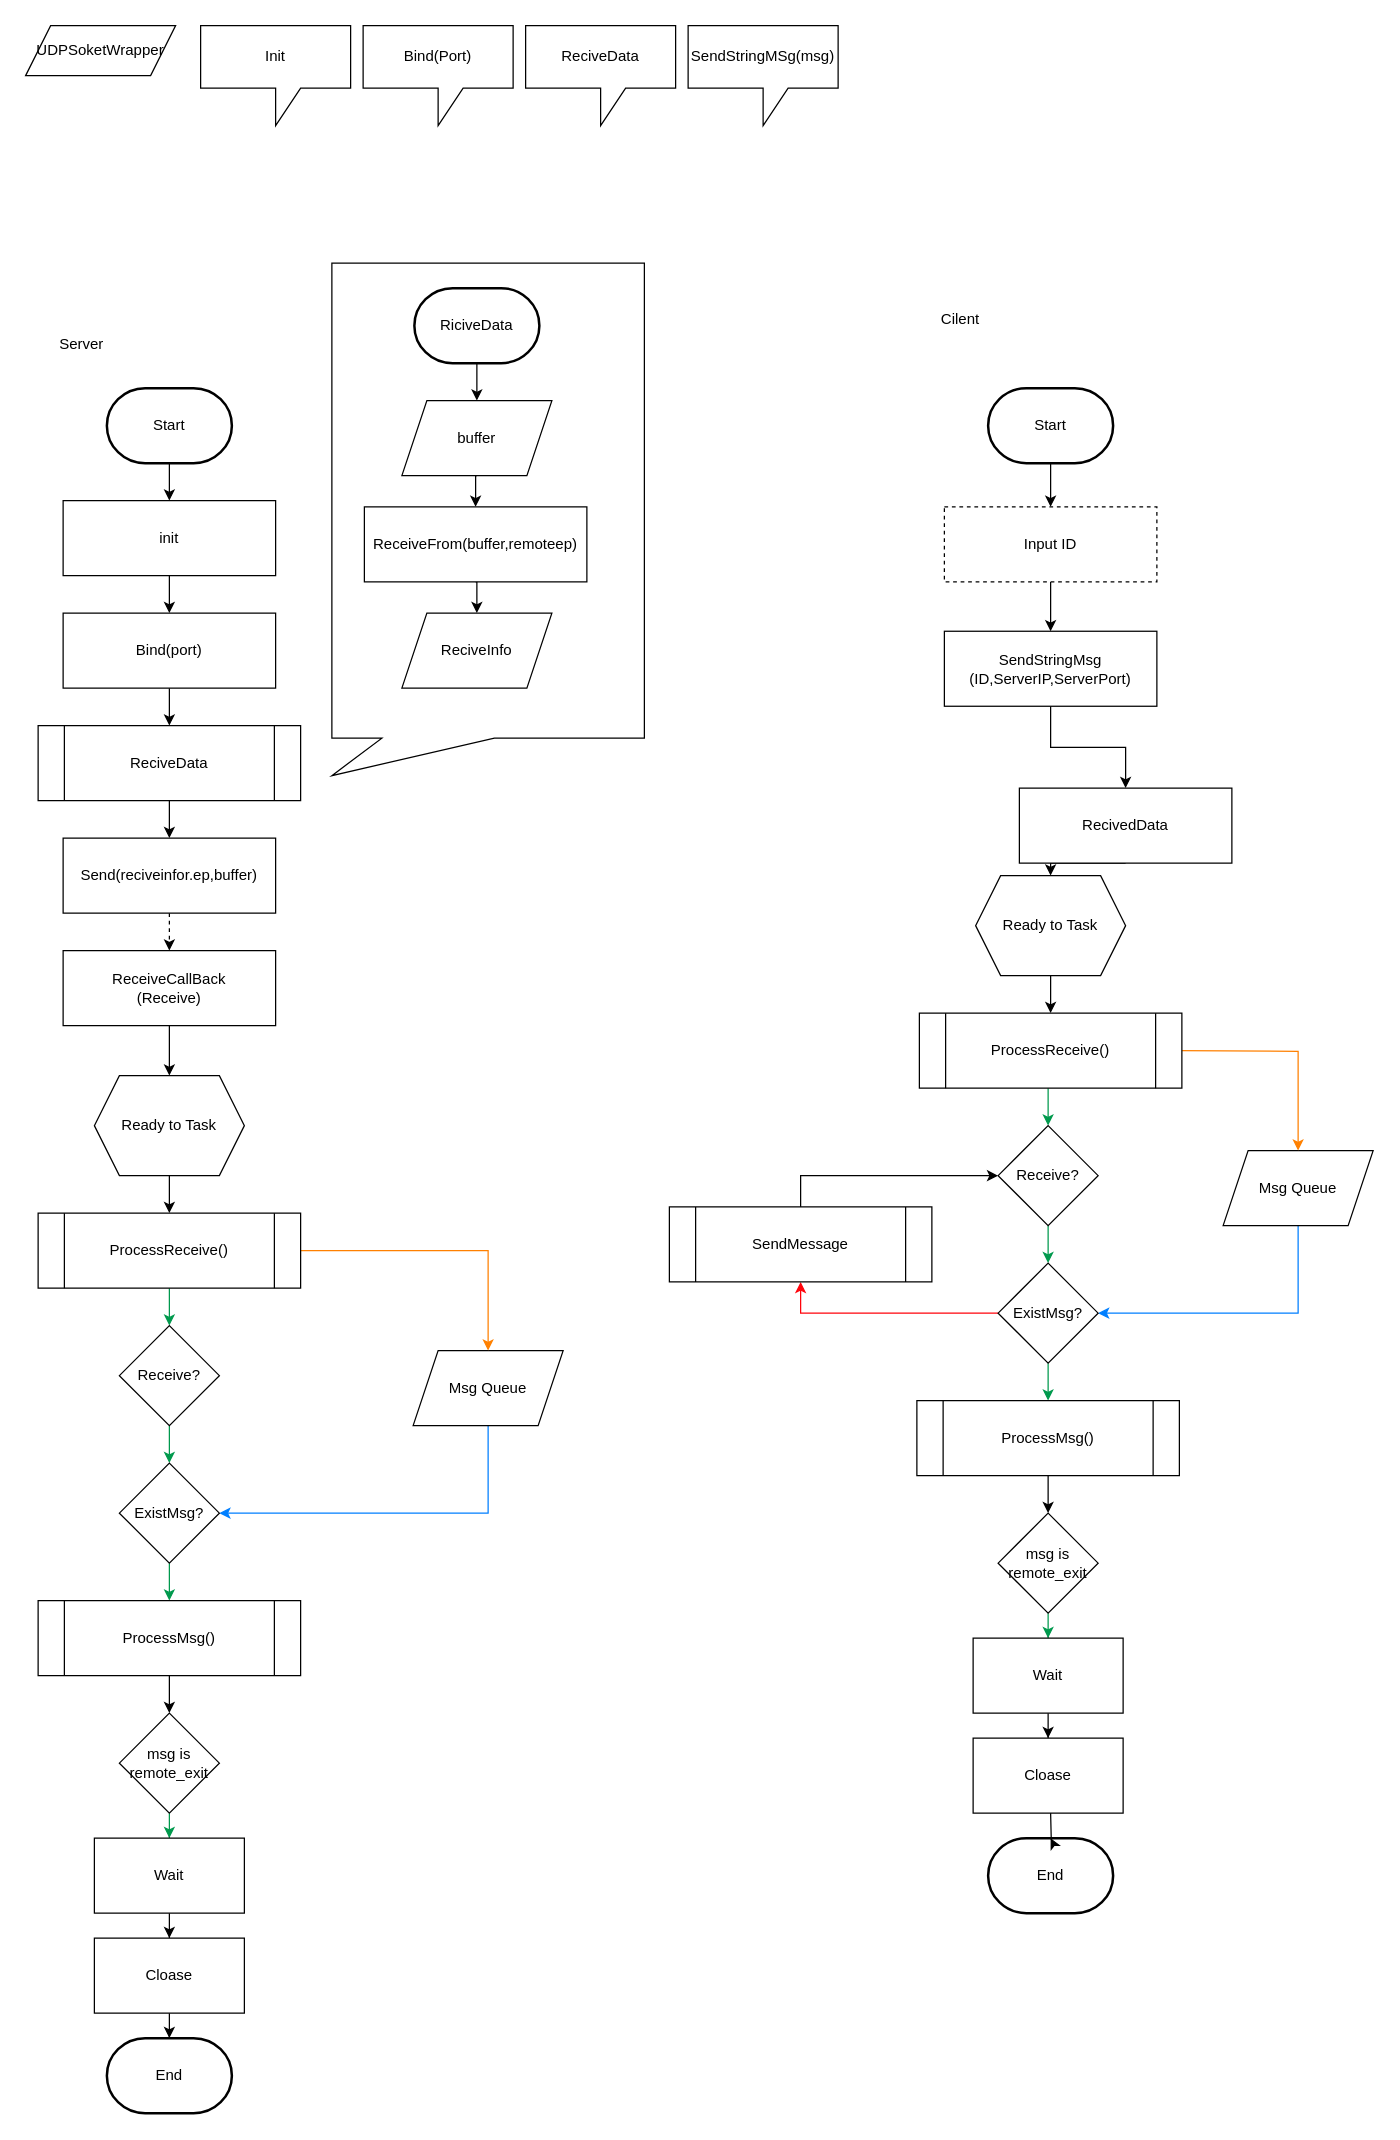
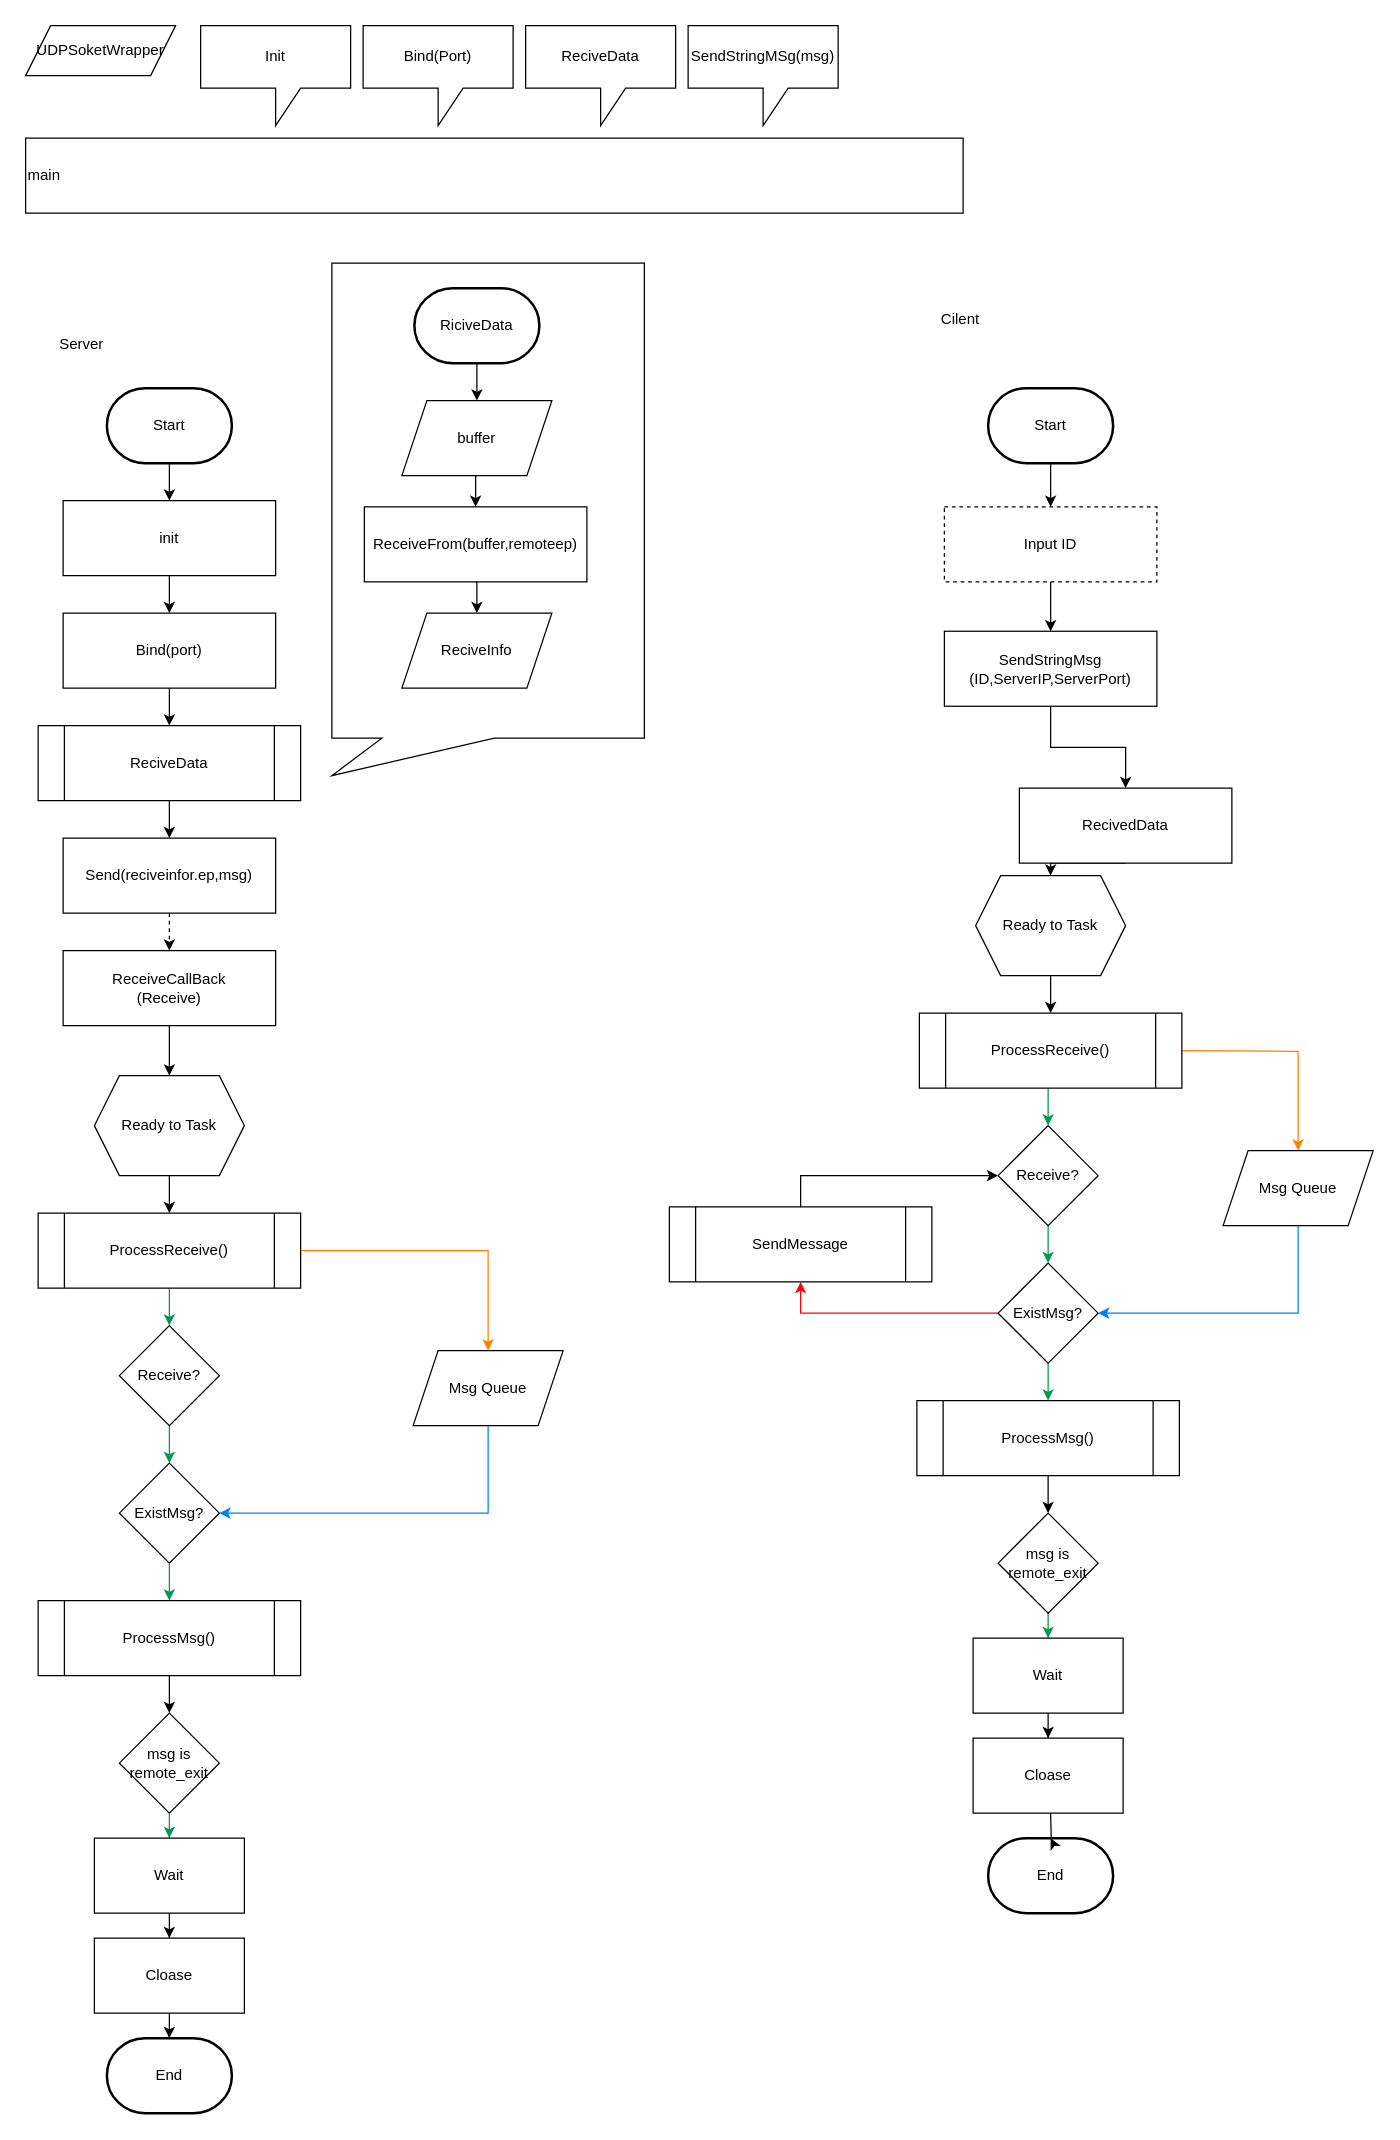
none -> (494, 176)
(169, 876) -> (169, 876)
